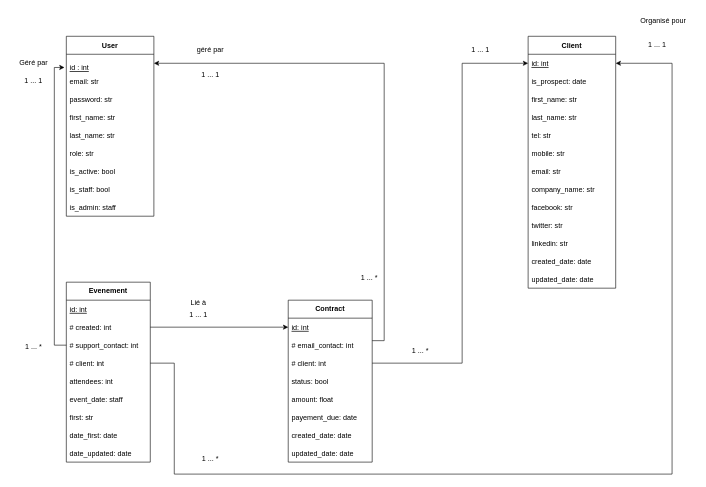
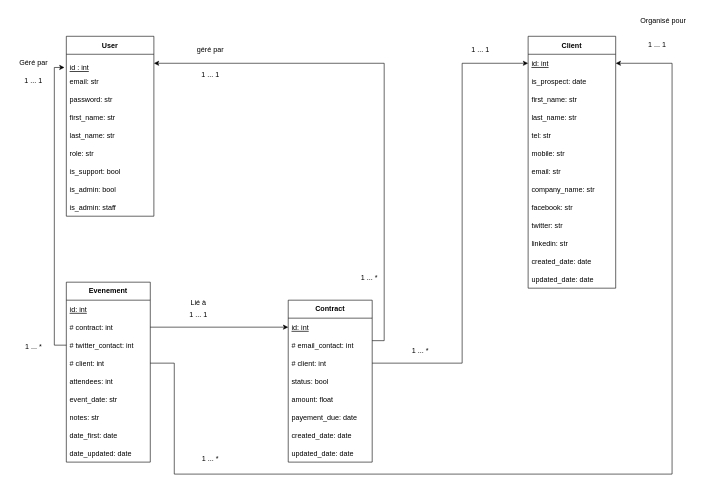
(95, 172) -> (98, 172)
(94, 190) -> (93, 190)
(94, 328) -> (96, 328)
(110, 346) -> (109, 346)
(102, 400) -> (98, 400)
(87, 418) -> (88, 418)
